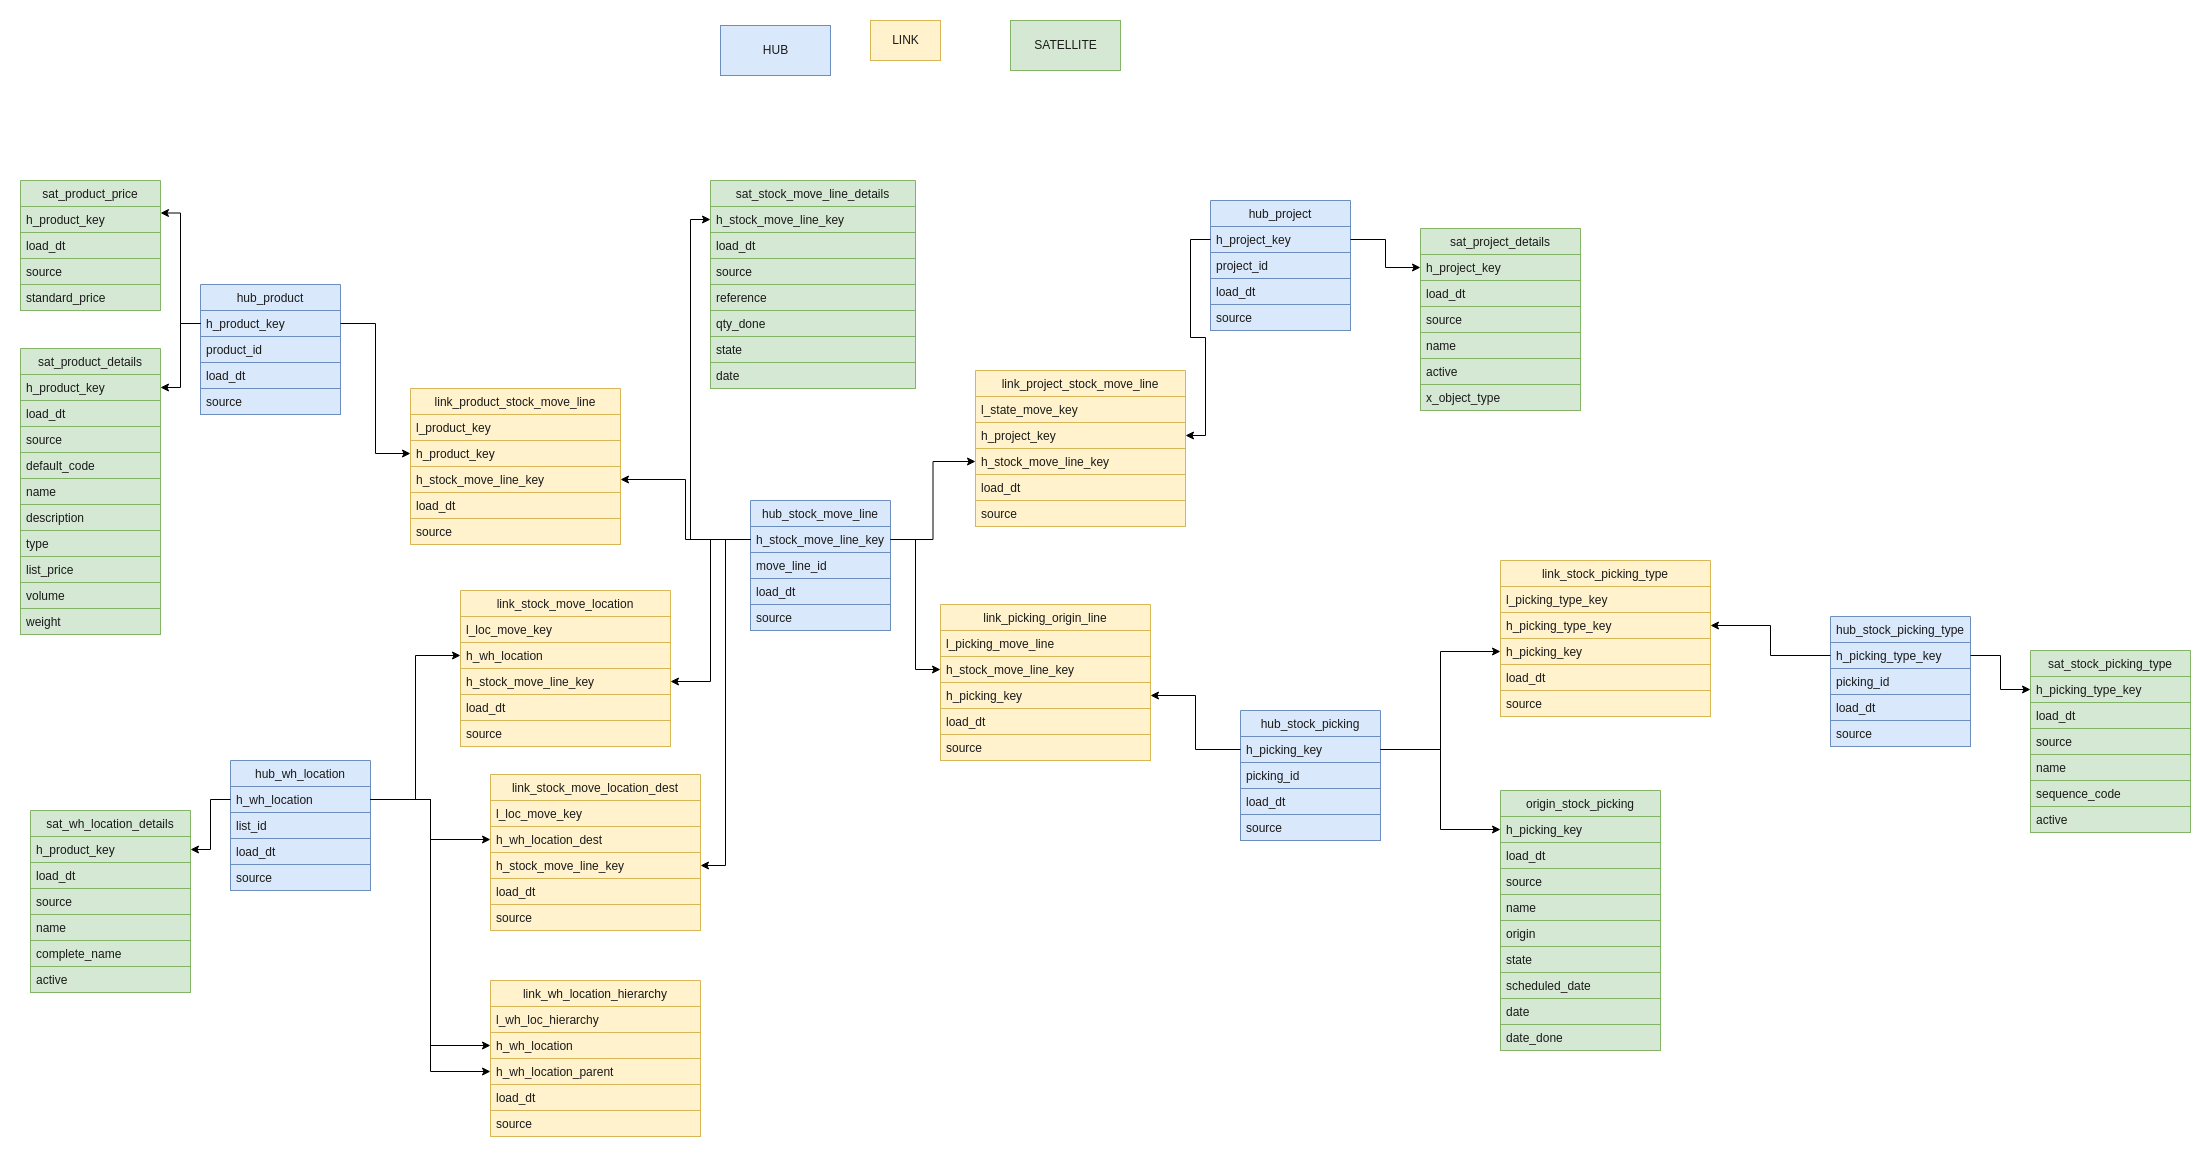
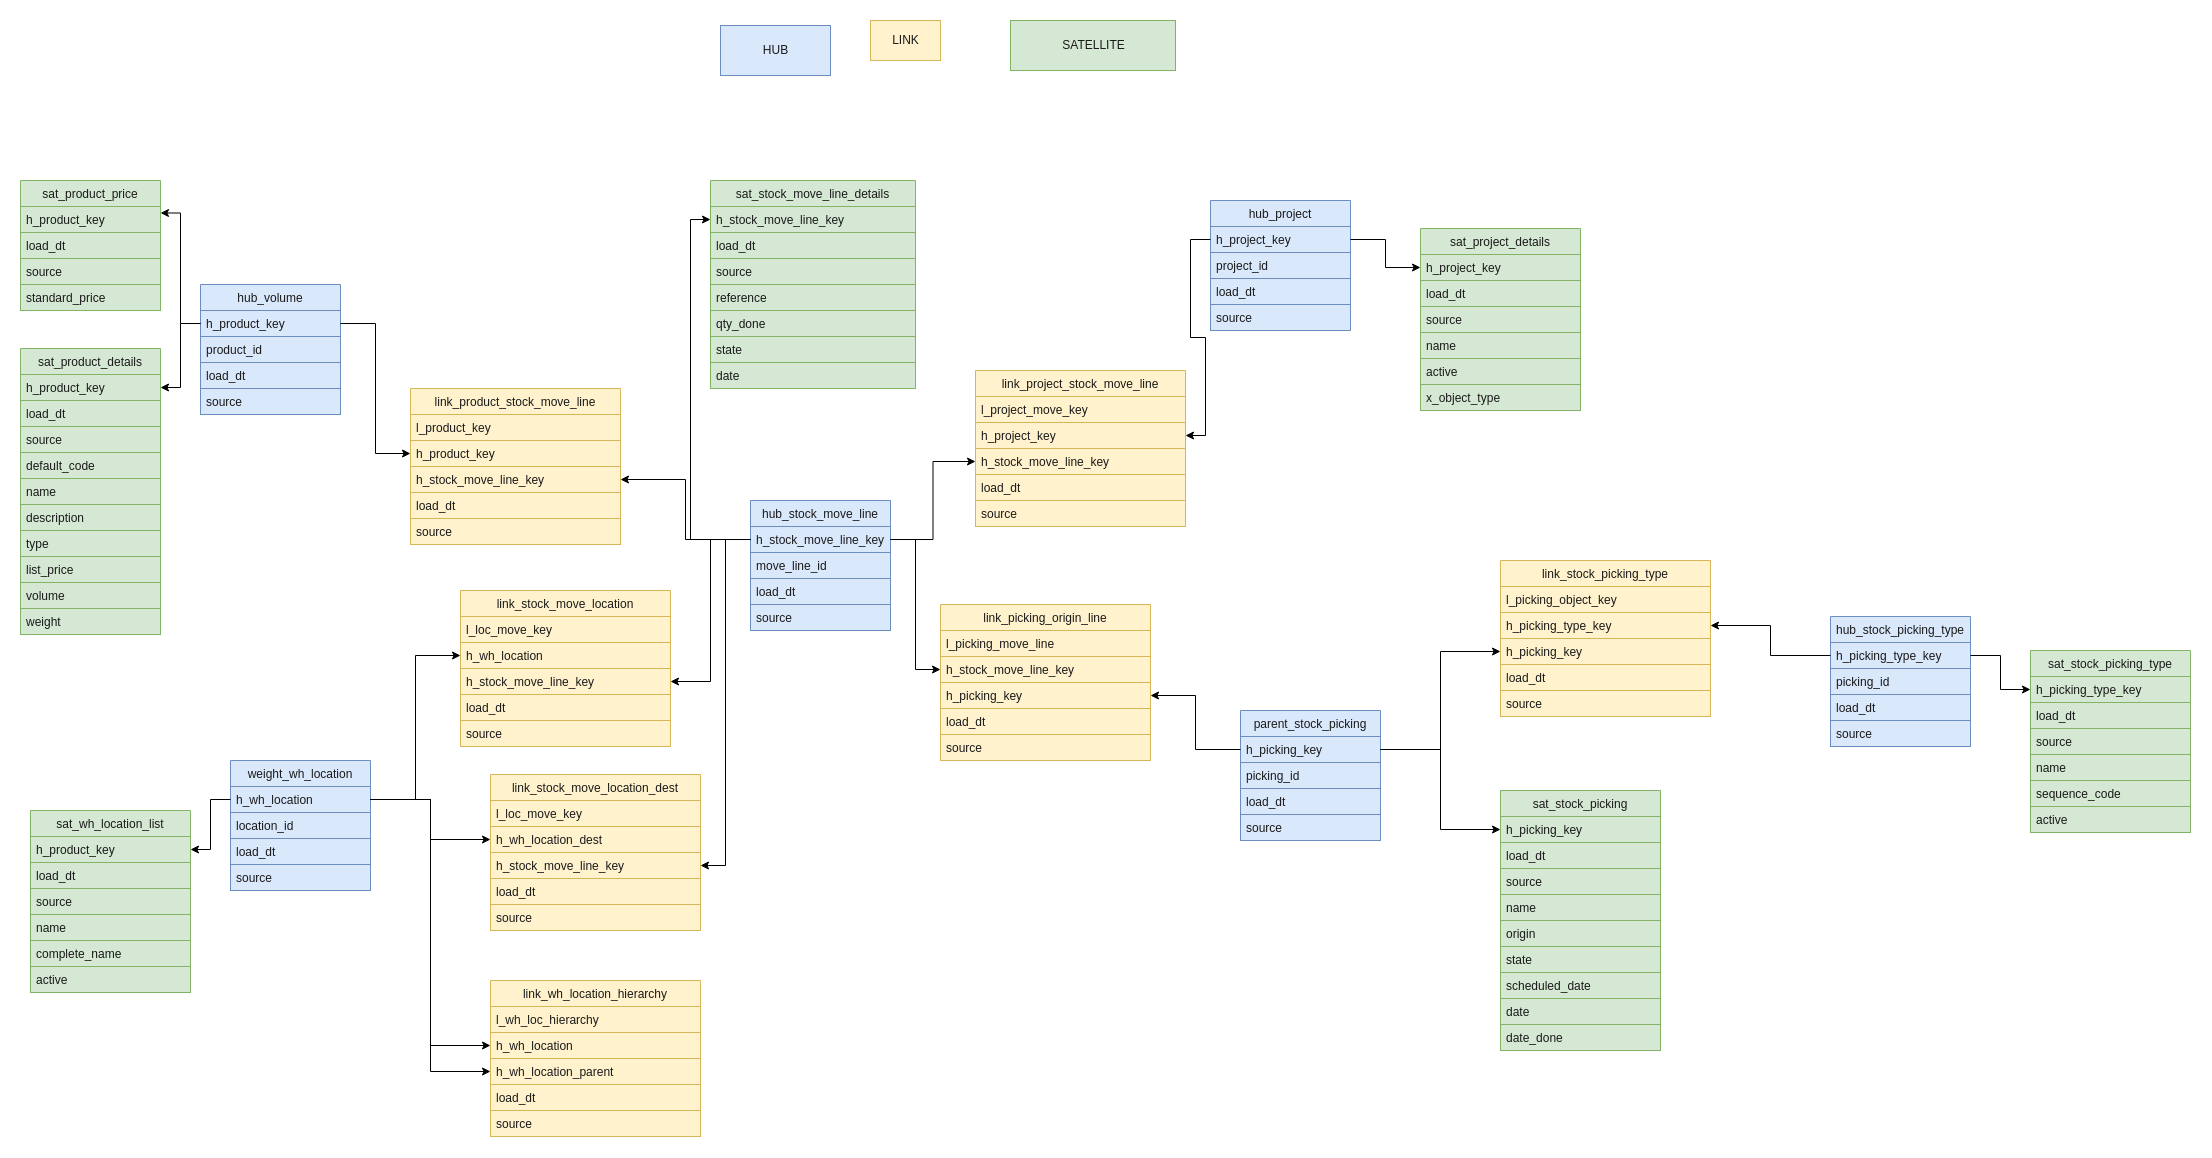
(1066, 46) -> (1093, 46)
(270, 298) -> (270, 298)
(1033, 410) -> (1040, 410)
(1562, 600) -> (1569, 600)
(1310, 724) -> (1310, 724)
(300, 774) -> (300, 774)
(1580, 804) -> (1580, 804)
(110, 824) -> (110, 824)
(255, 826) -> (268, 826)
